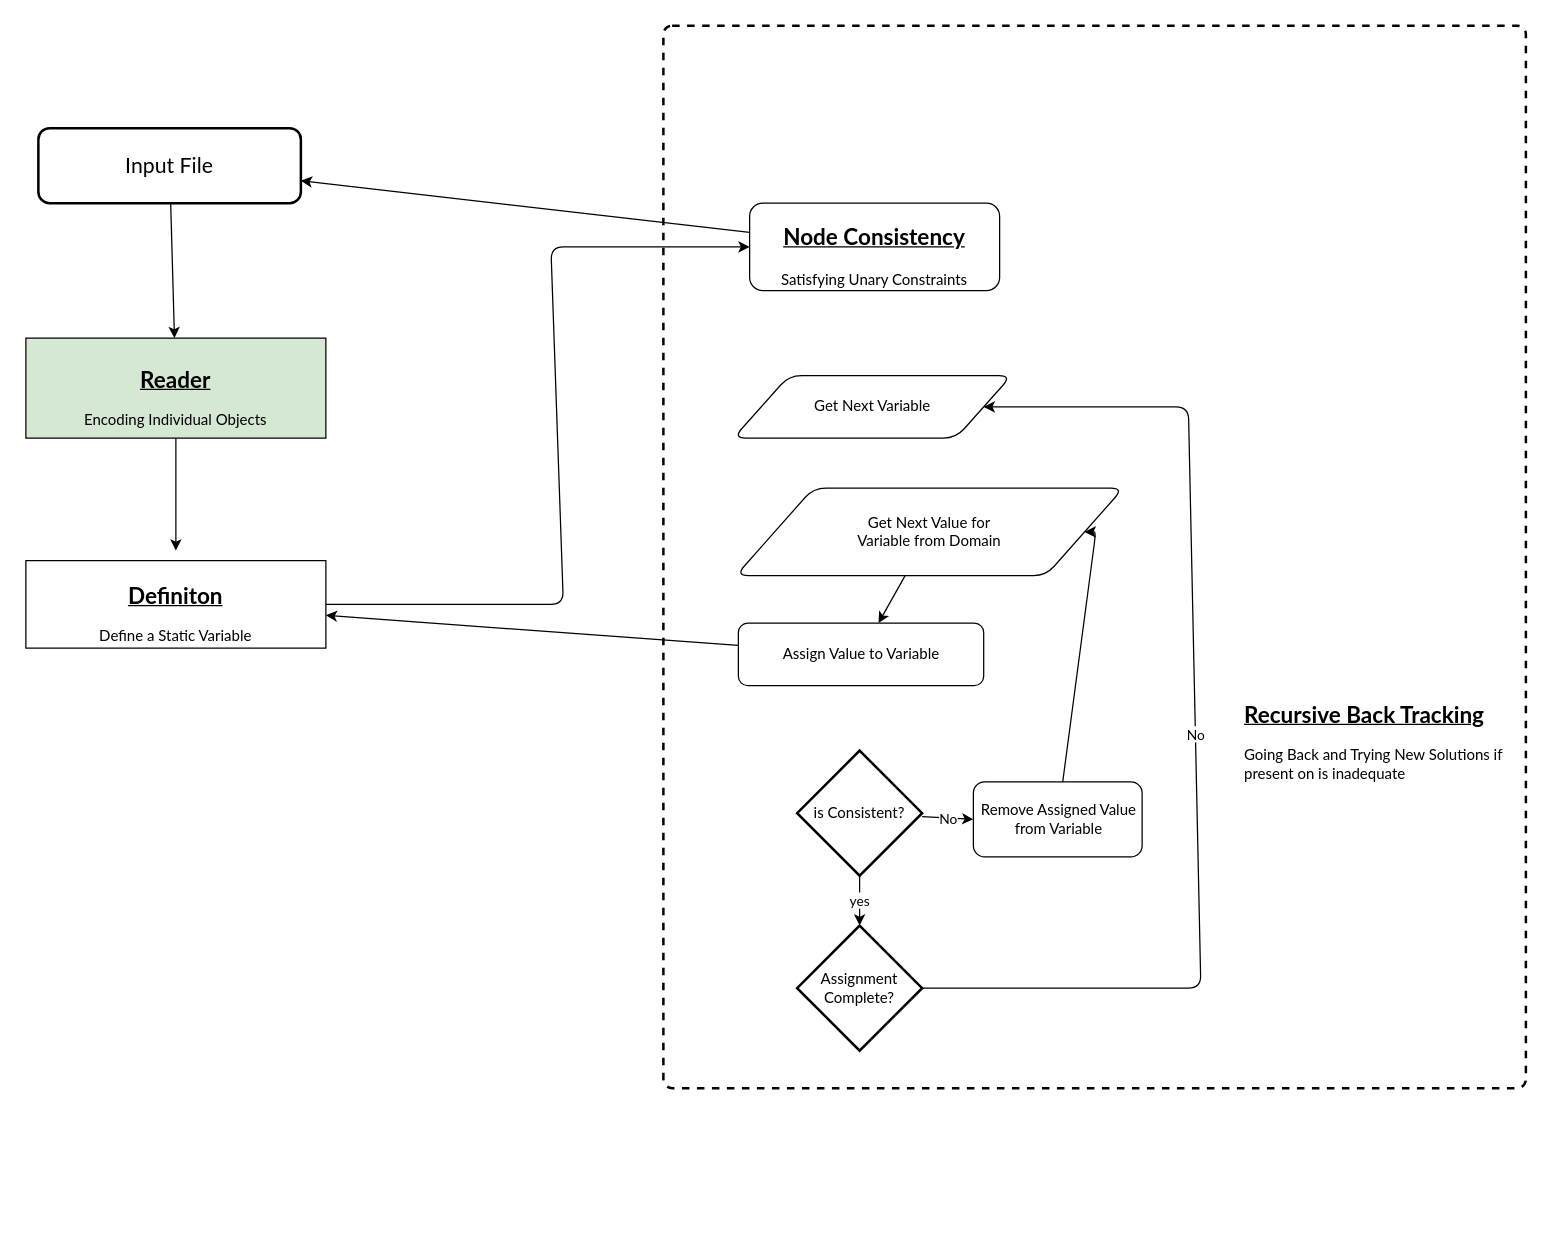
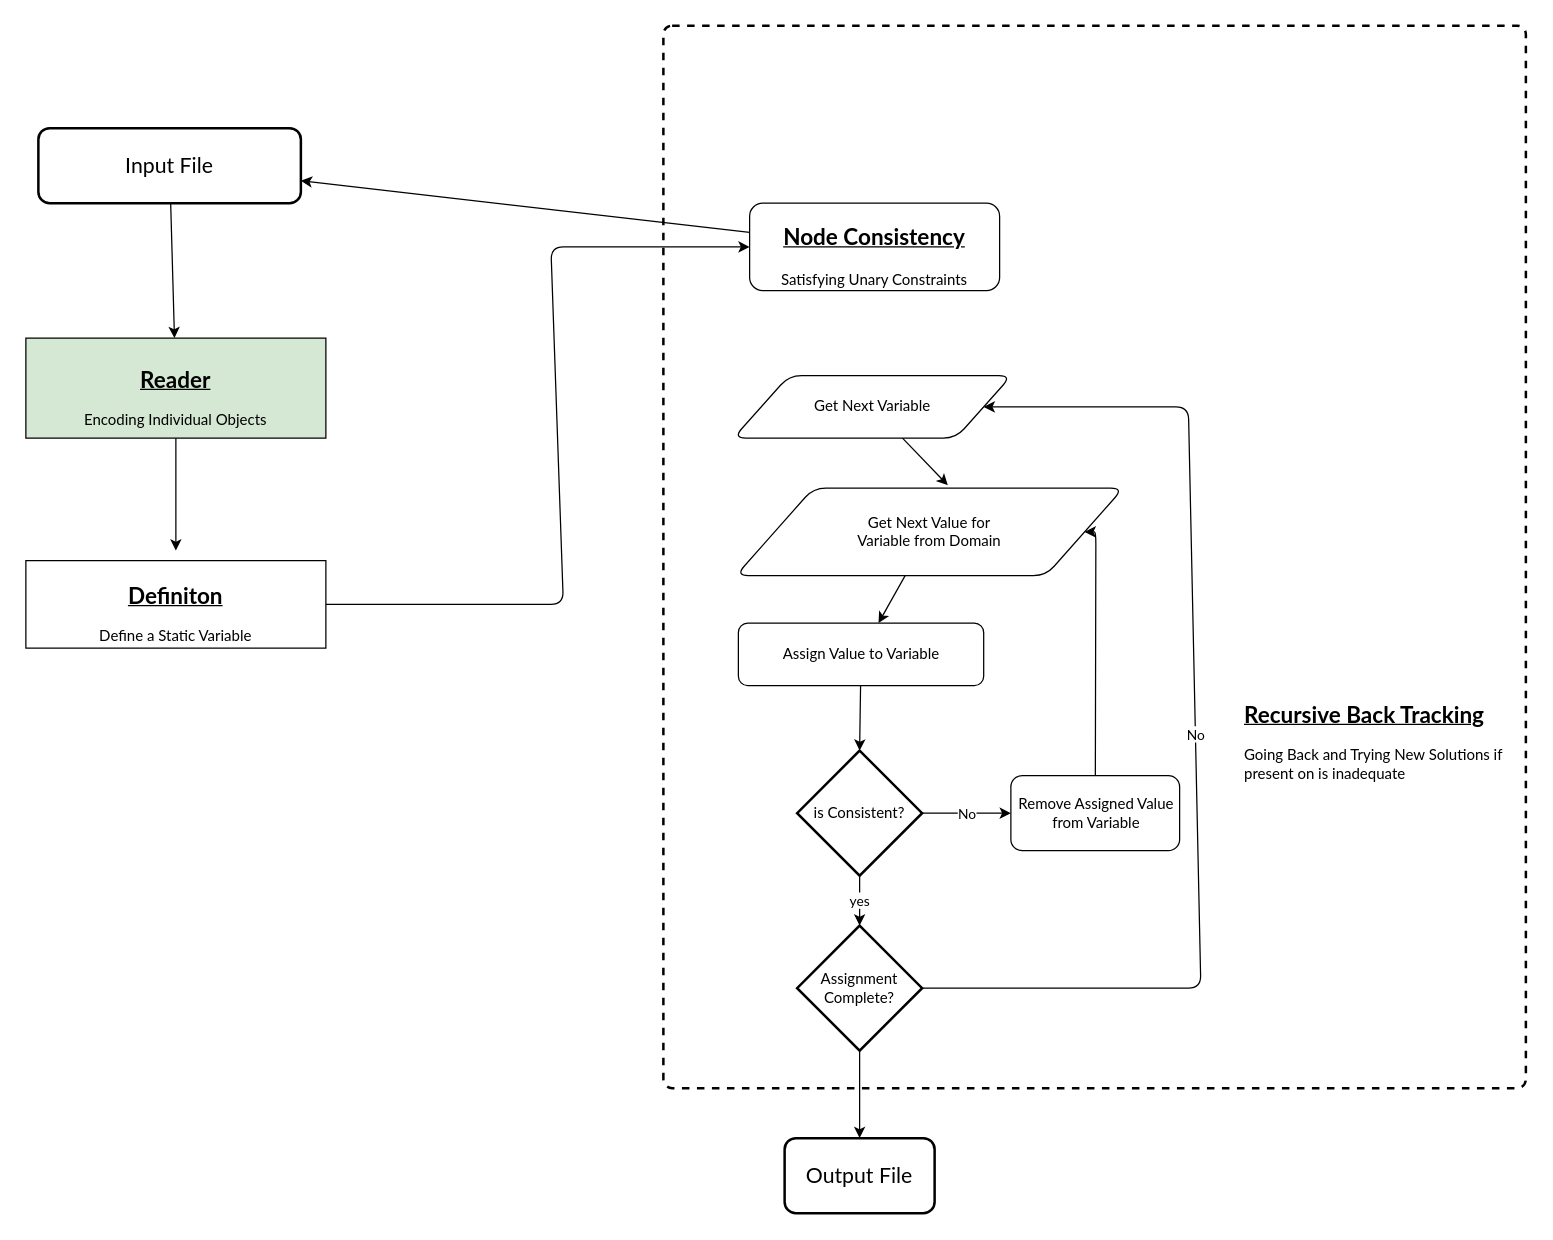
none -> (922, 458)
(536, 631) -> (860, 714)
(1058, 819) -> (1095, 813)
none -> (859, 1090)
none -> (859, 1176)
